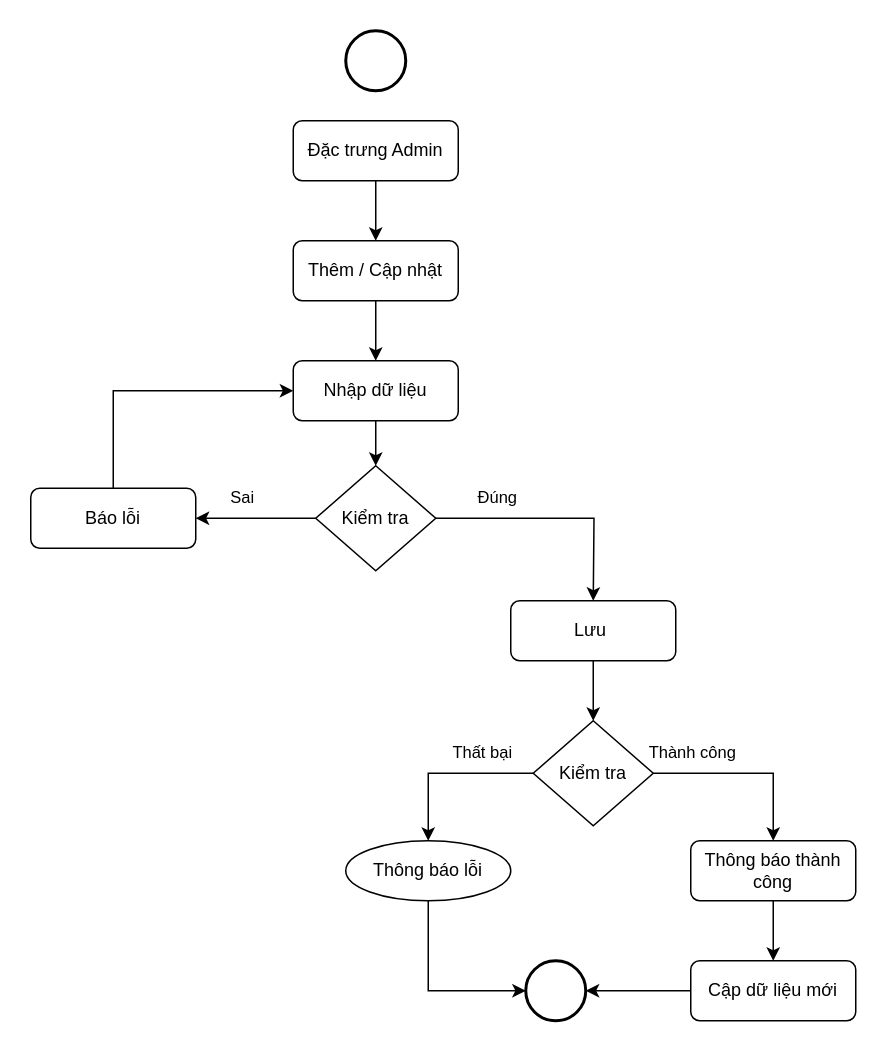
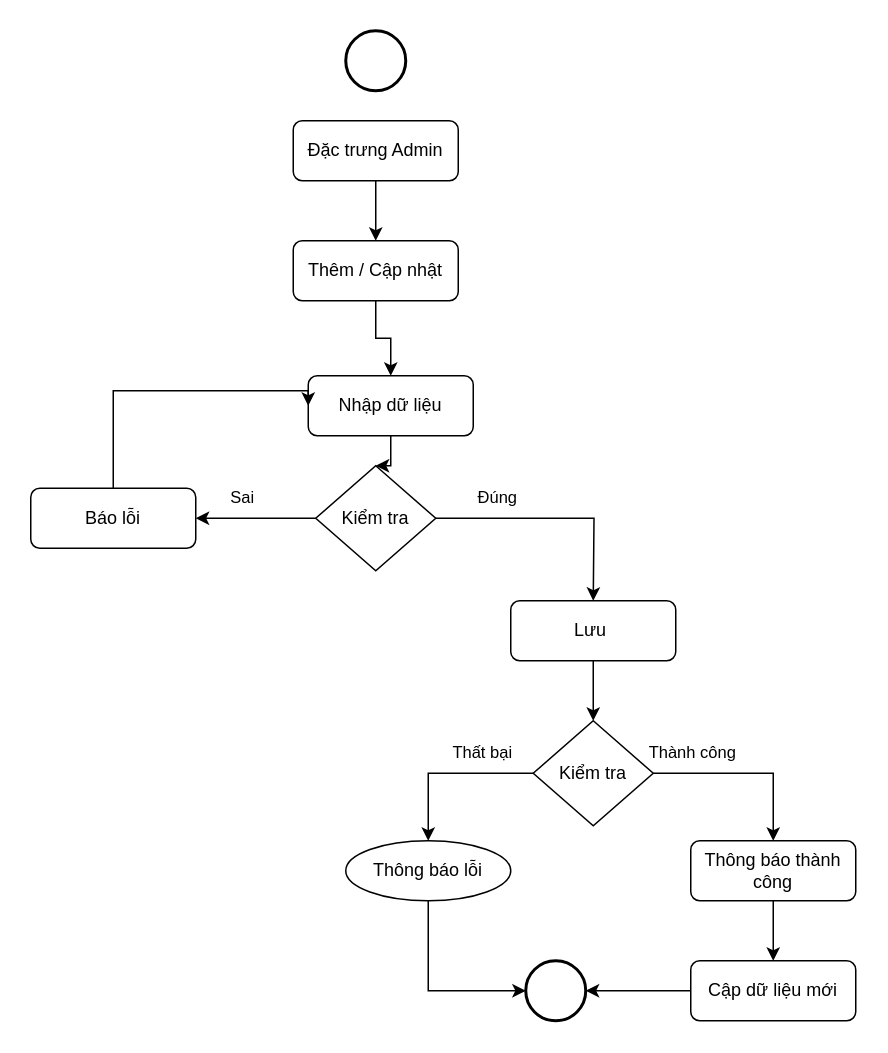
(376, 391) -> (391, 406)
